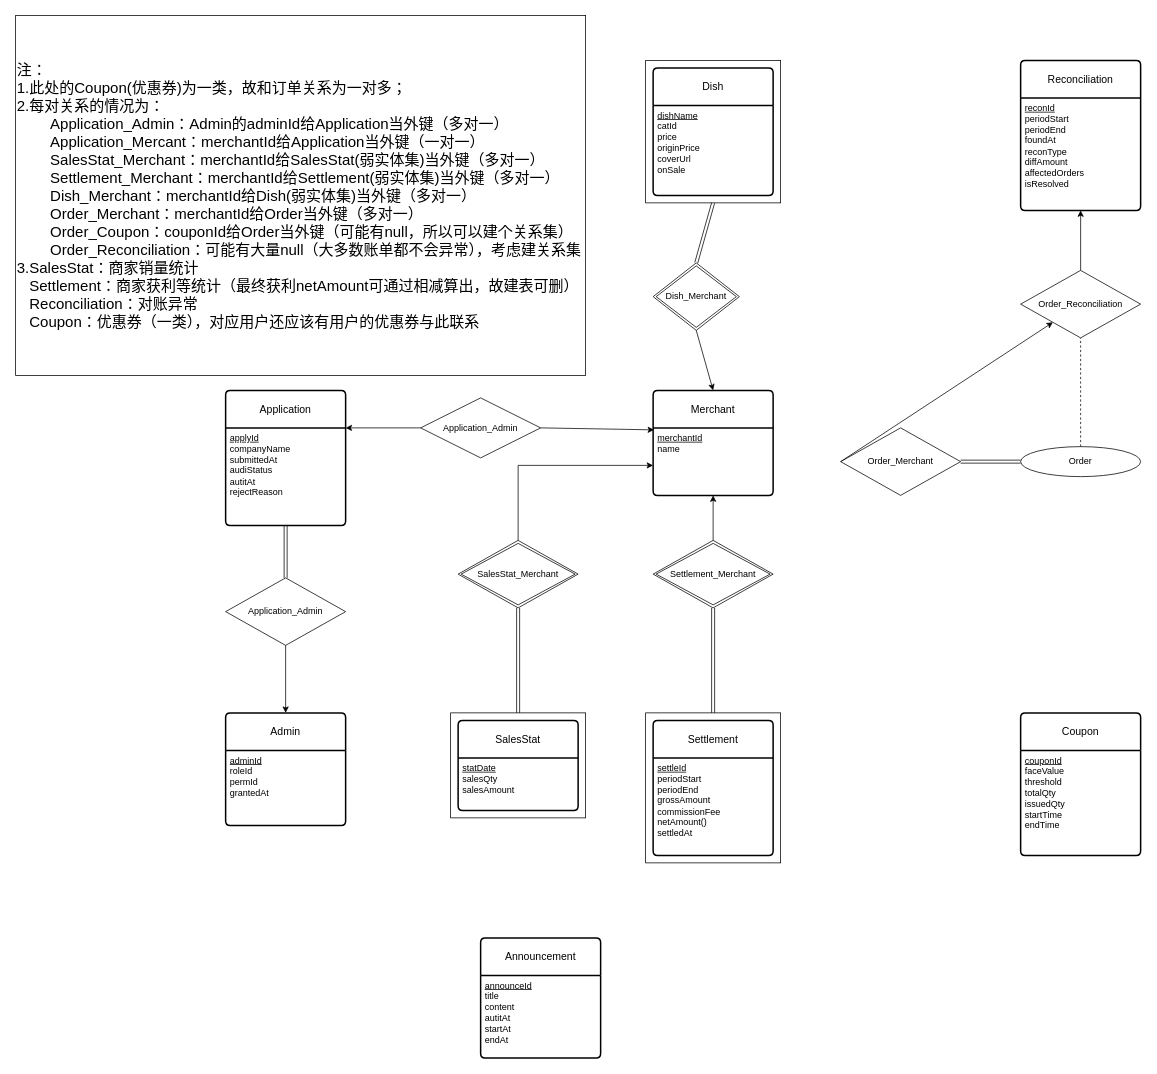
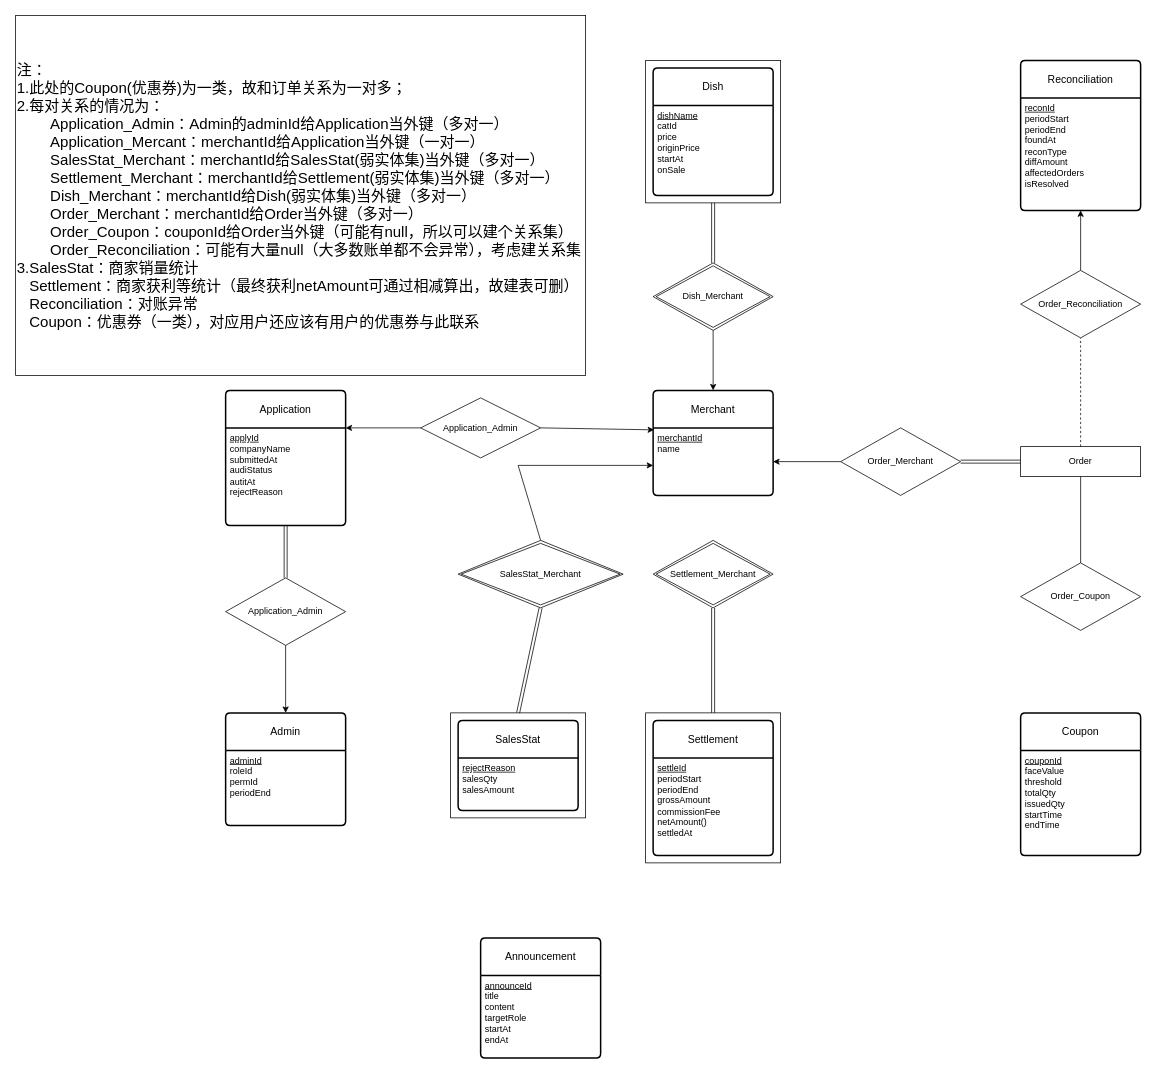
(682, 143) -> (682, 143)
(696, 297) -> (713, 297)
(944, 394) -> (809, 462)
(1080, 462) -> (1080, 462)
(713, 502) -> none
none -> (1080, 520)
(518, 574) -> (540, 574)
none -> (1080, 597)
(253, 777) -> (251, 777)
(489, 779) -> (493, 779)
(510, 1013) -> (510, 1013)
